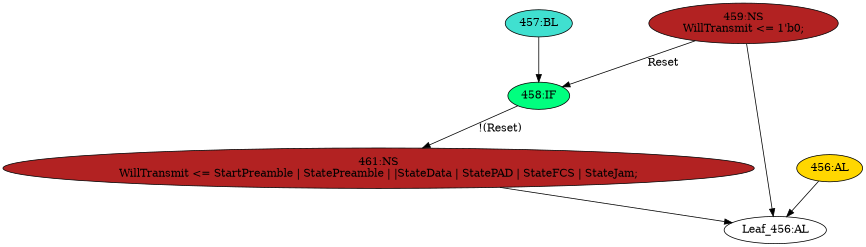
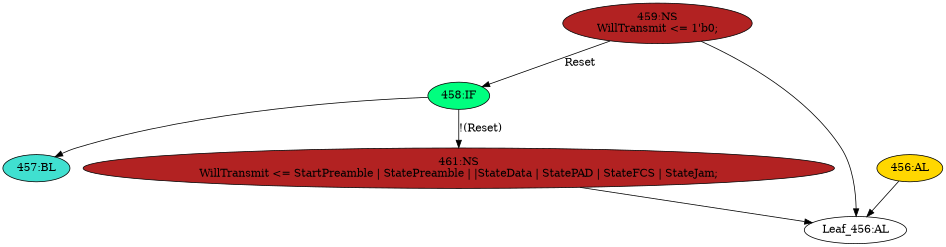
(539, 56) -> (243, 113)
